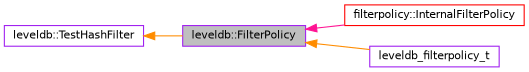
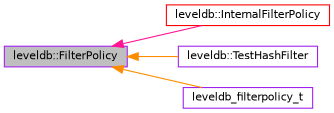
(434, 15) -> (248, 15)
(169, 36) -> (158, 57)
